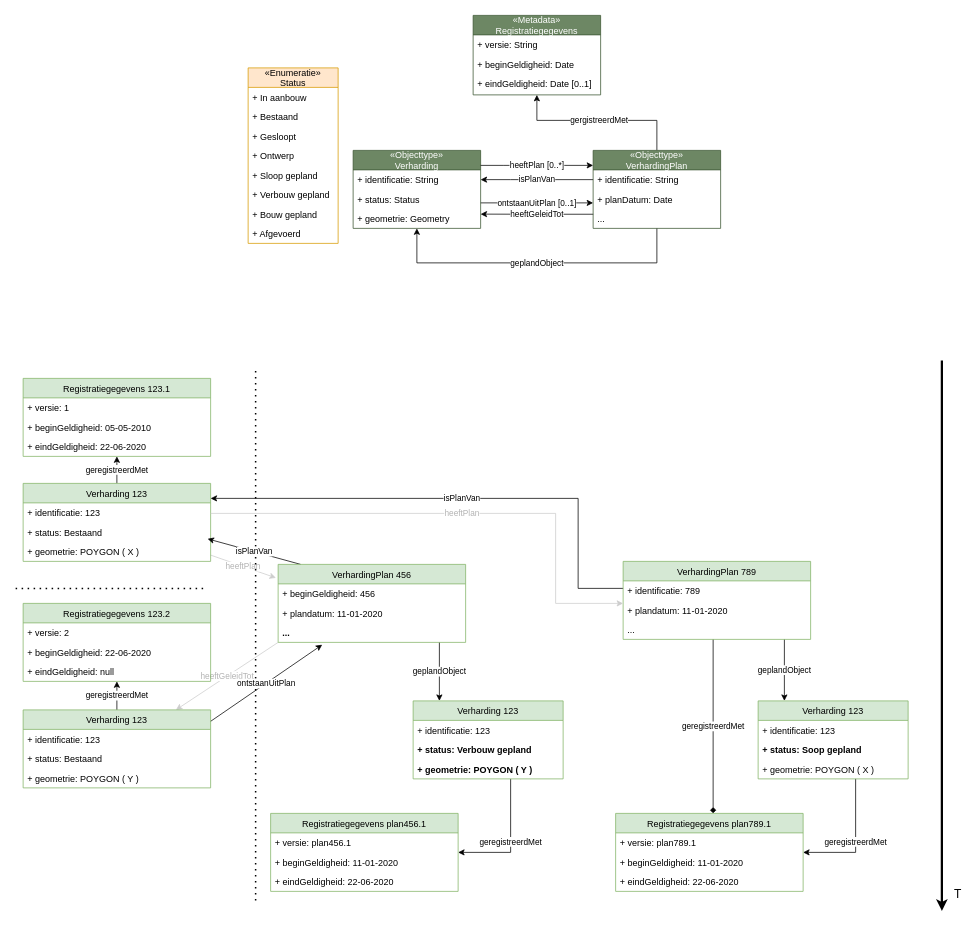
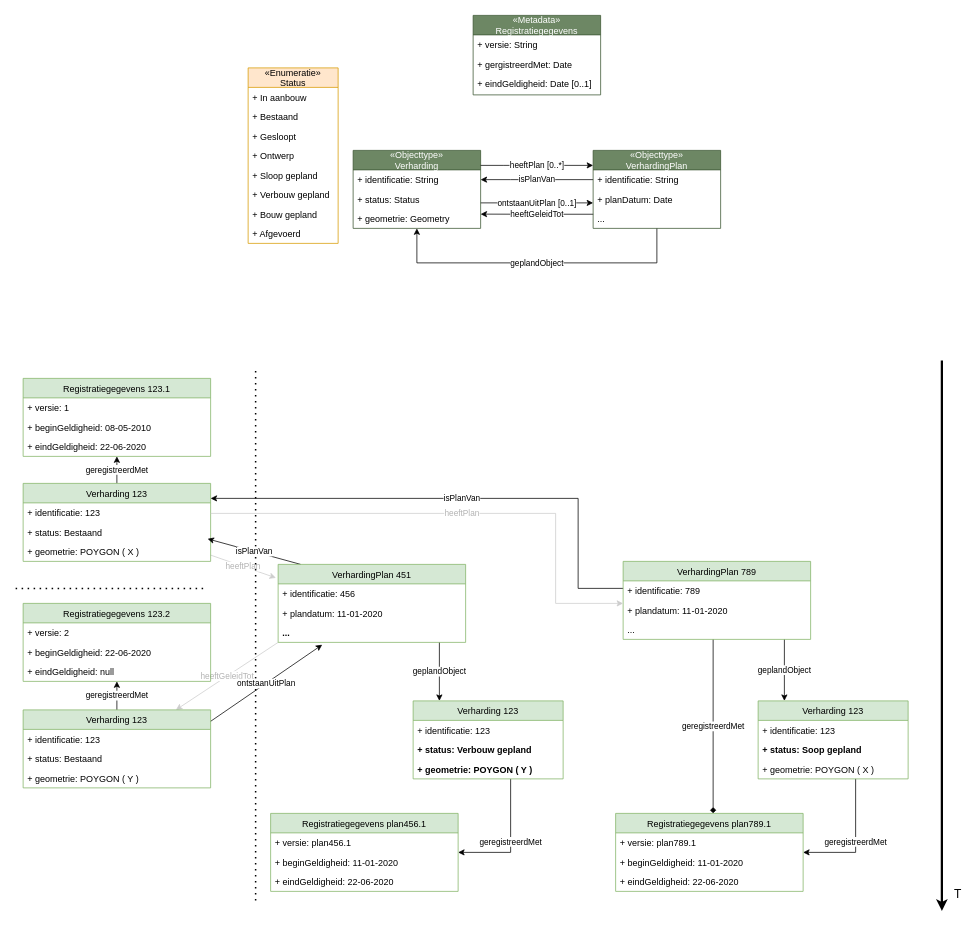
(527, 65) -> (530, 65)
(597, 120) -> none
(92, 428) -> (92, 428)
(371, 575) -> (371, 575)
(329, 594) -> (324, 594)
